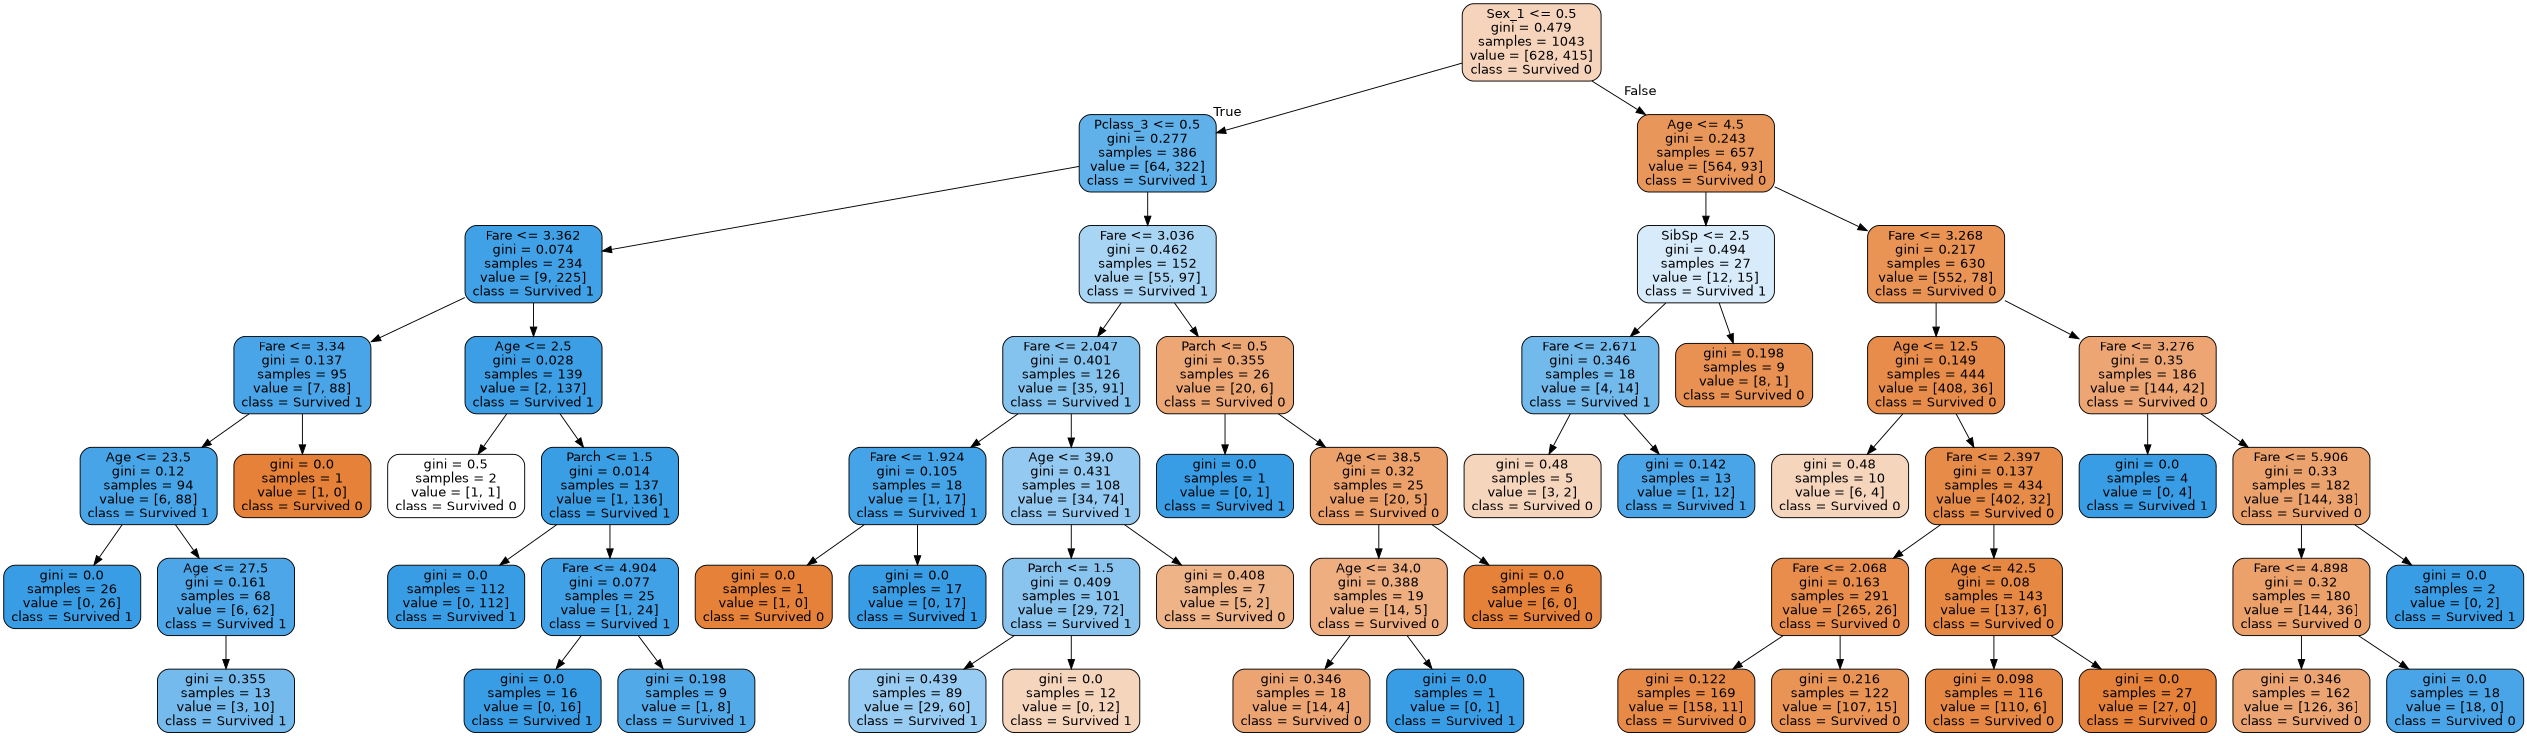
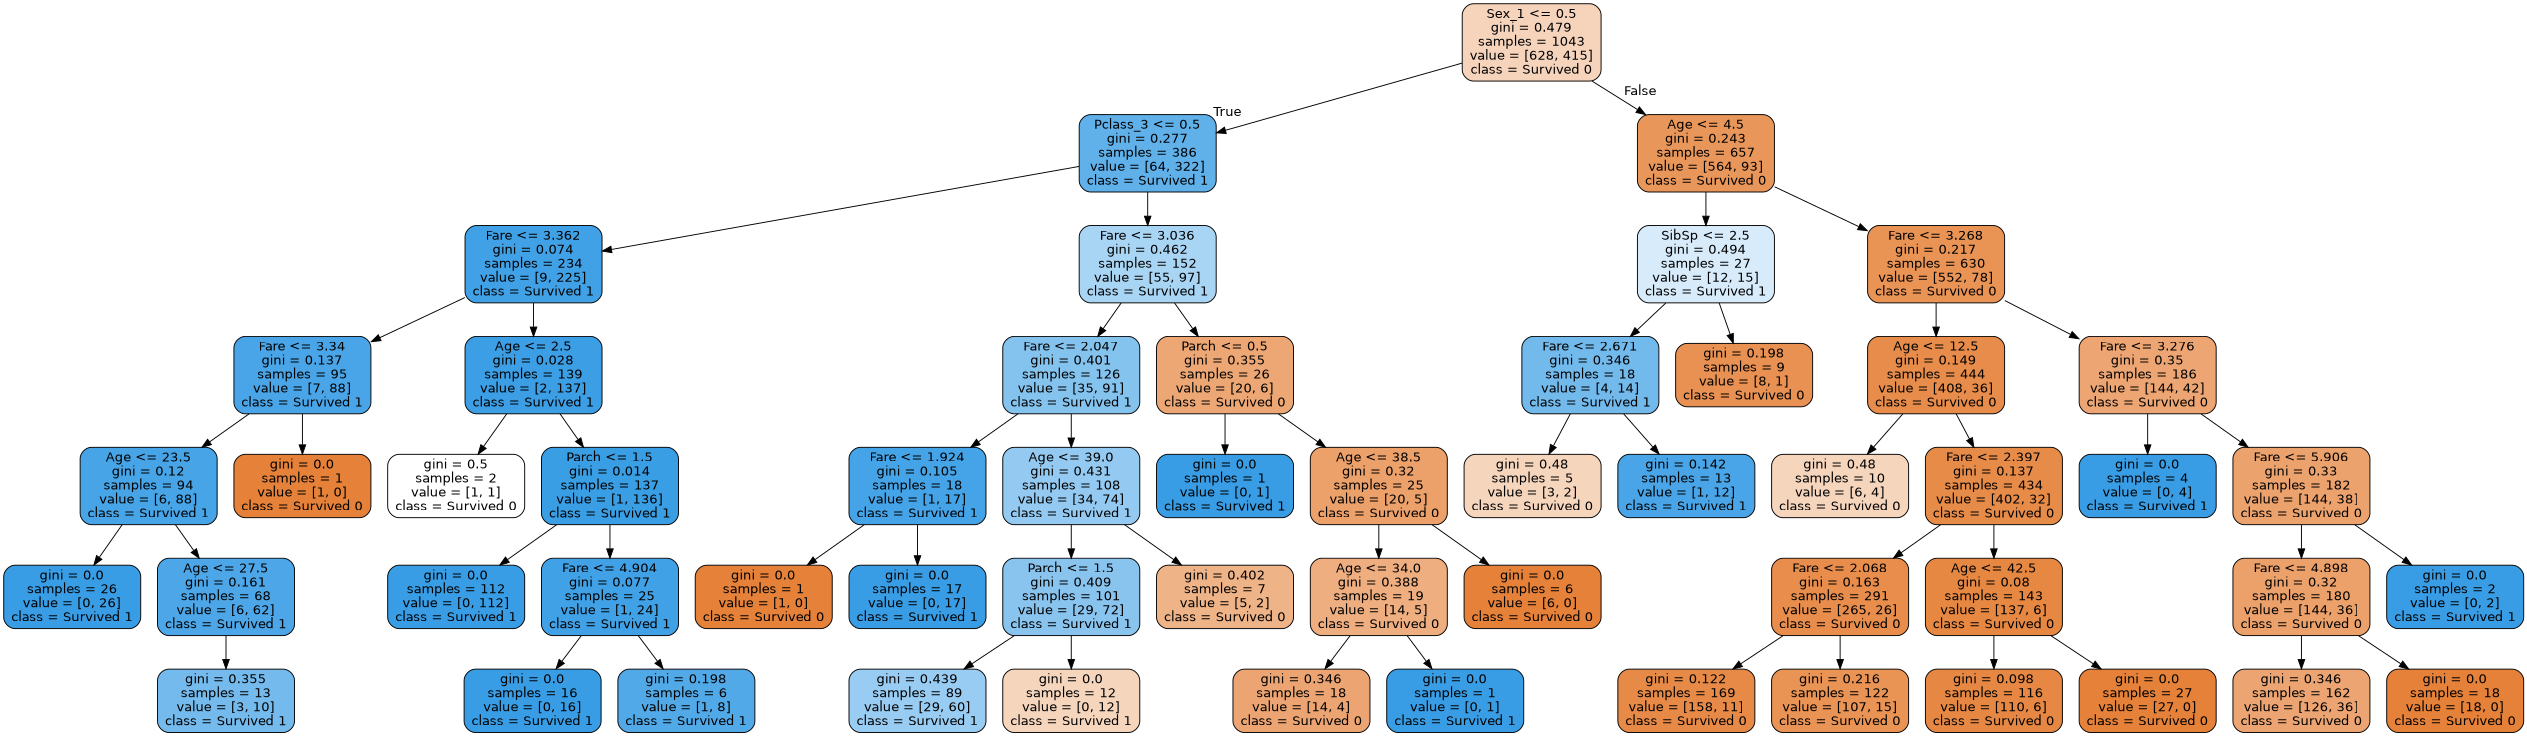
(1225, 597) -> (1225, 597)
(686, 701) -> (686, 701)
(2455, 701) -> (2455, 701)
